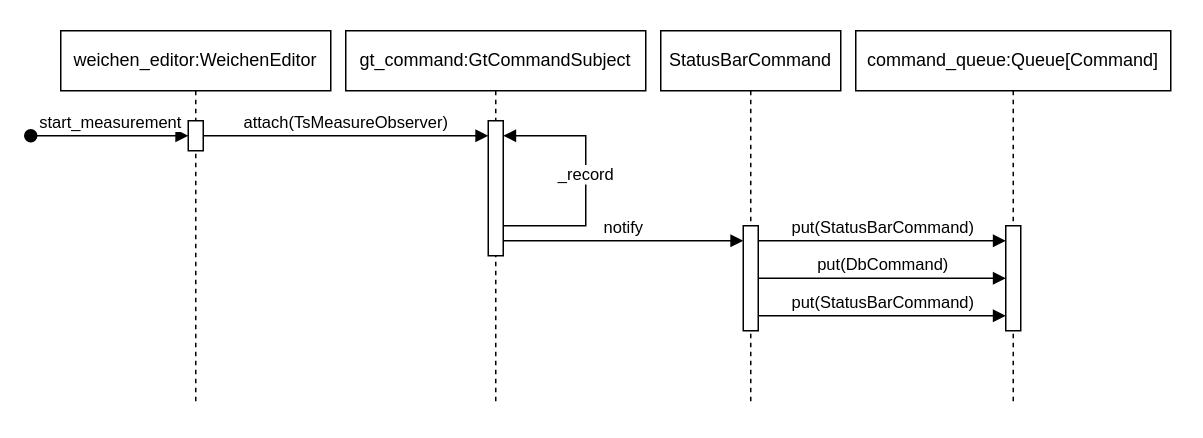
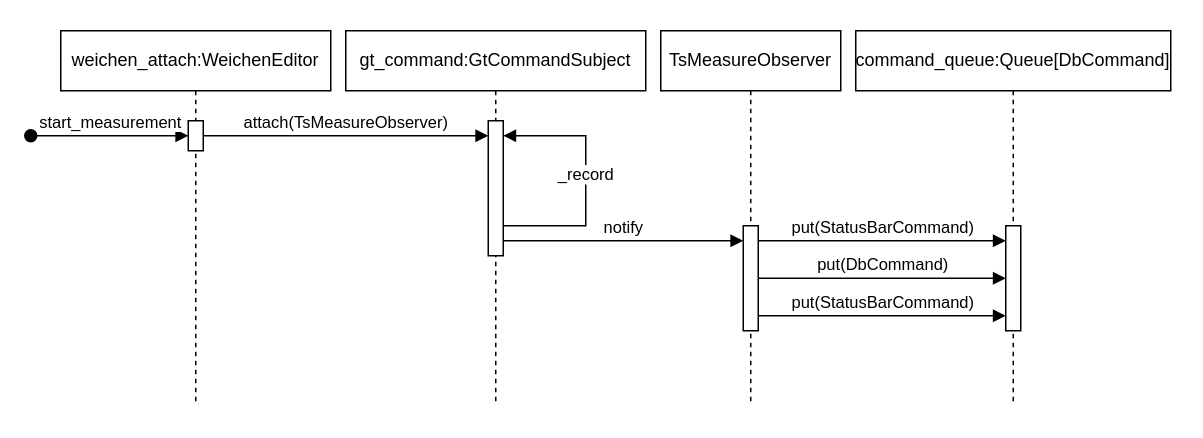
(196, 61) -> (196, 61)
(751, 61) -> (751, 61)
(1013, 61) -> (1013, 61)
